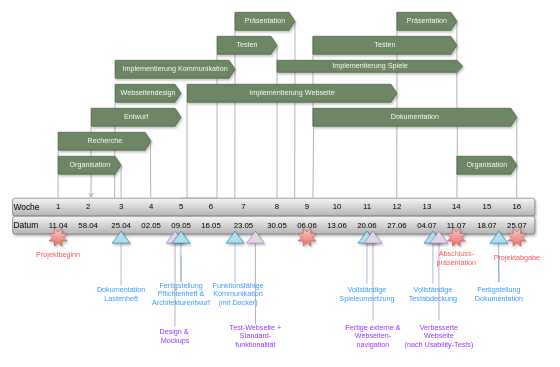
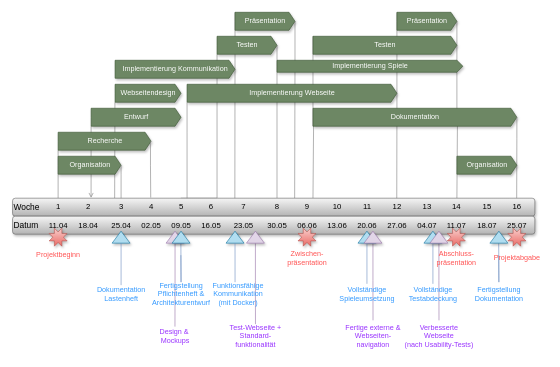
(88, 216) -> (88, 216)
none -> (307, 258)
